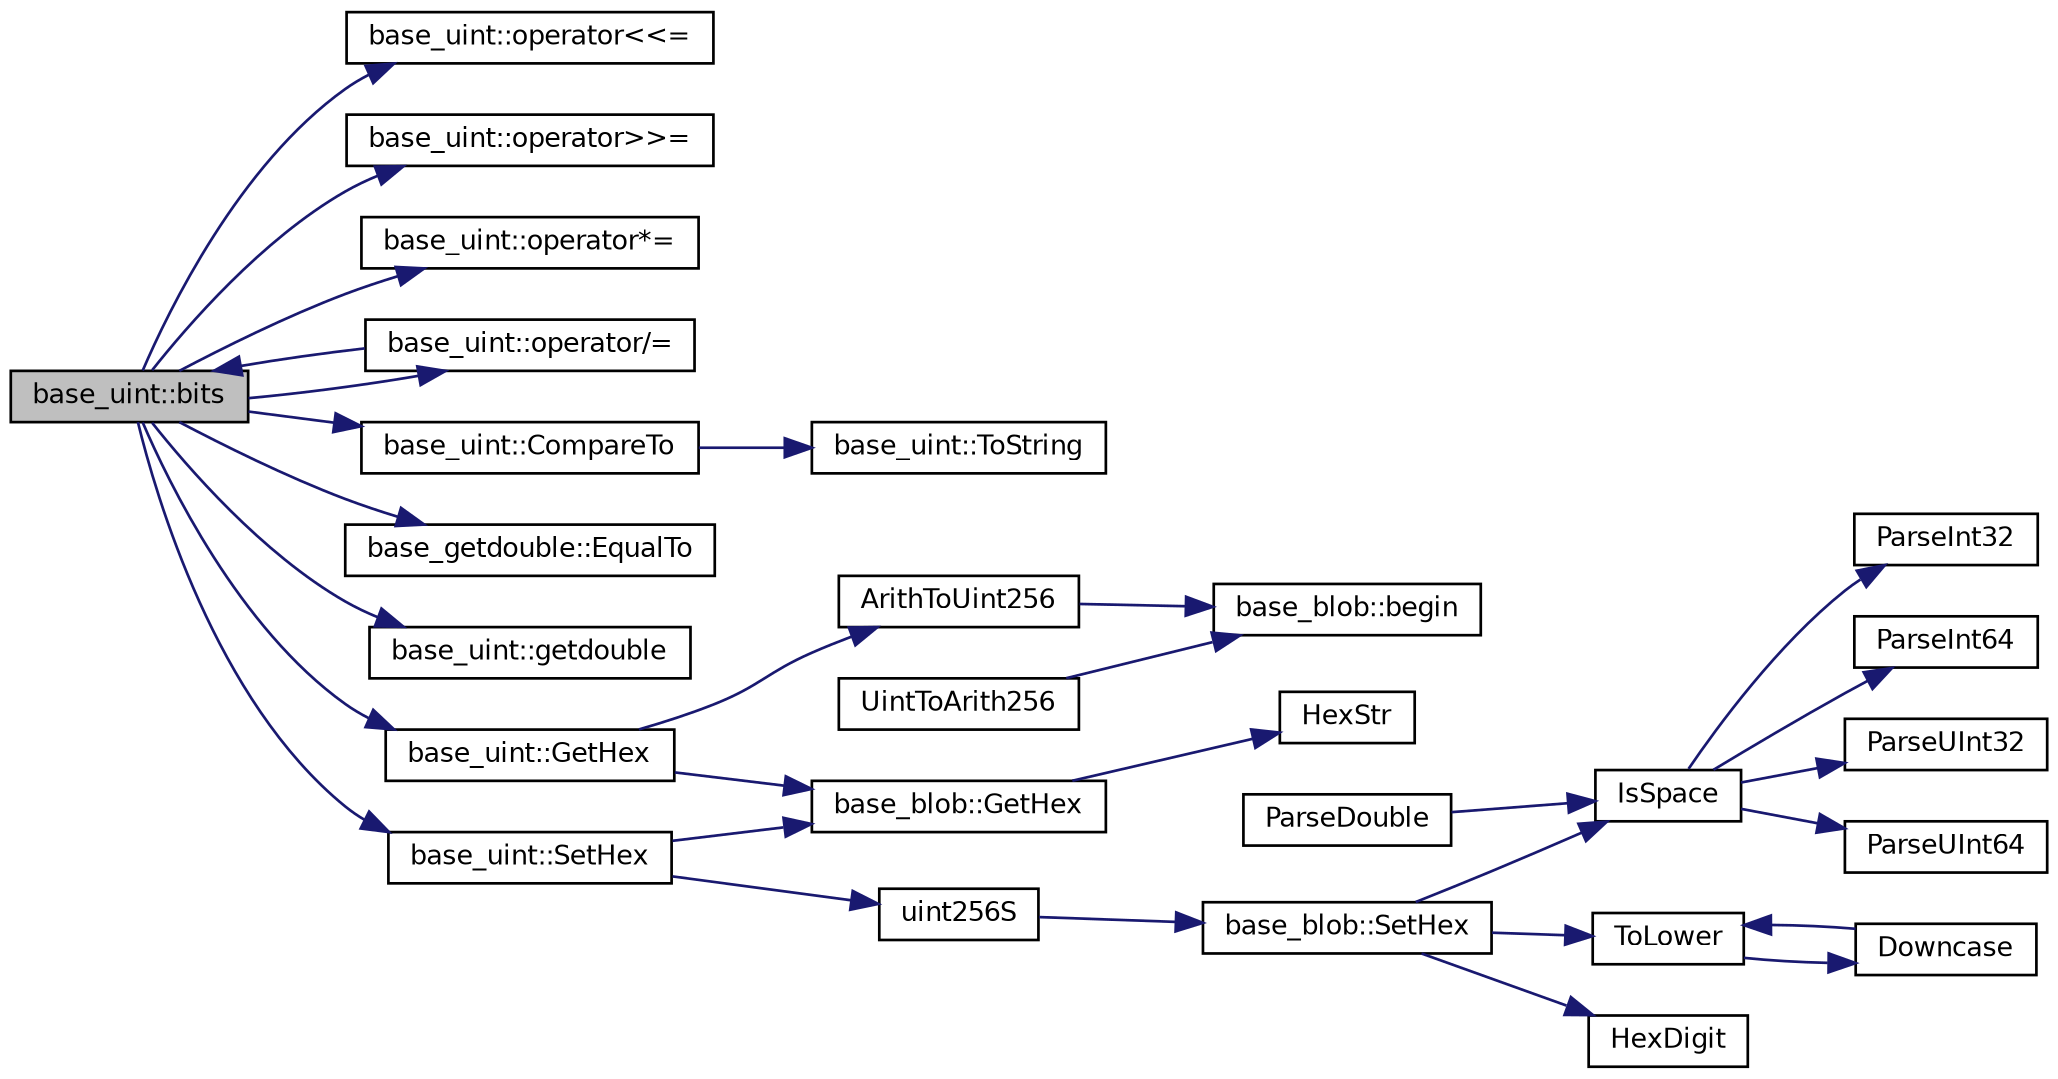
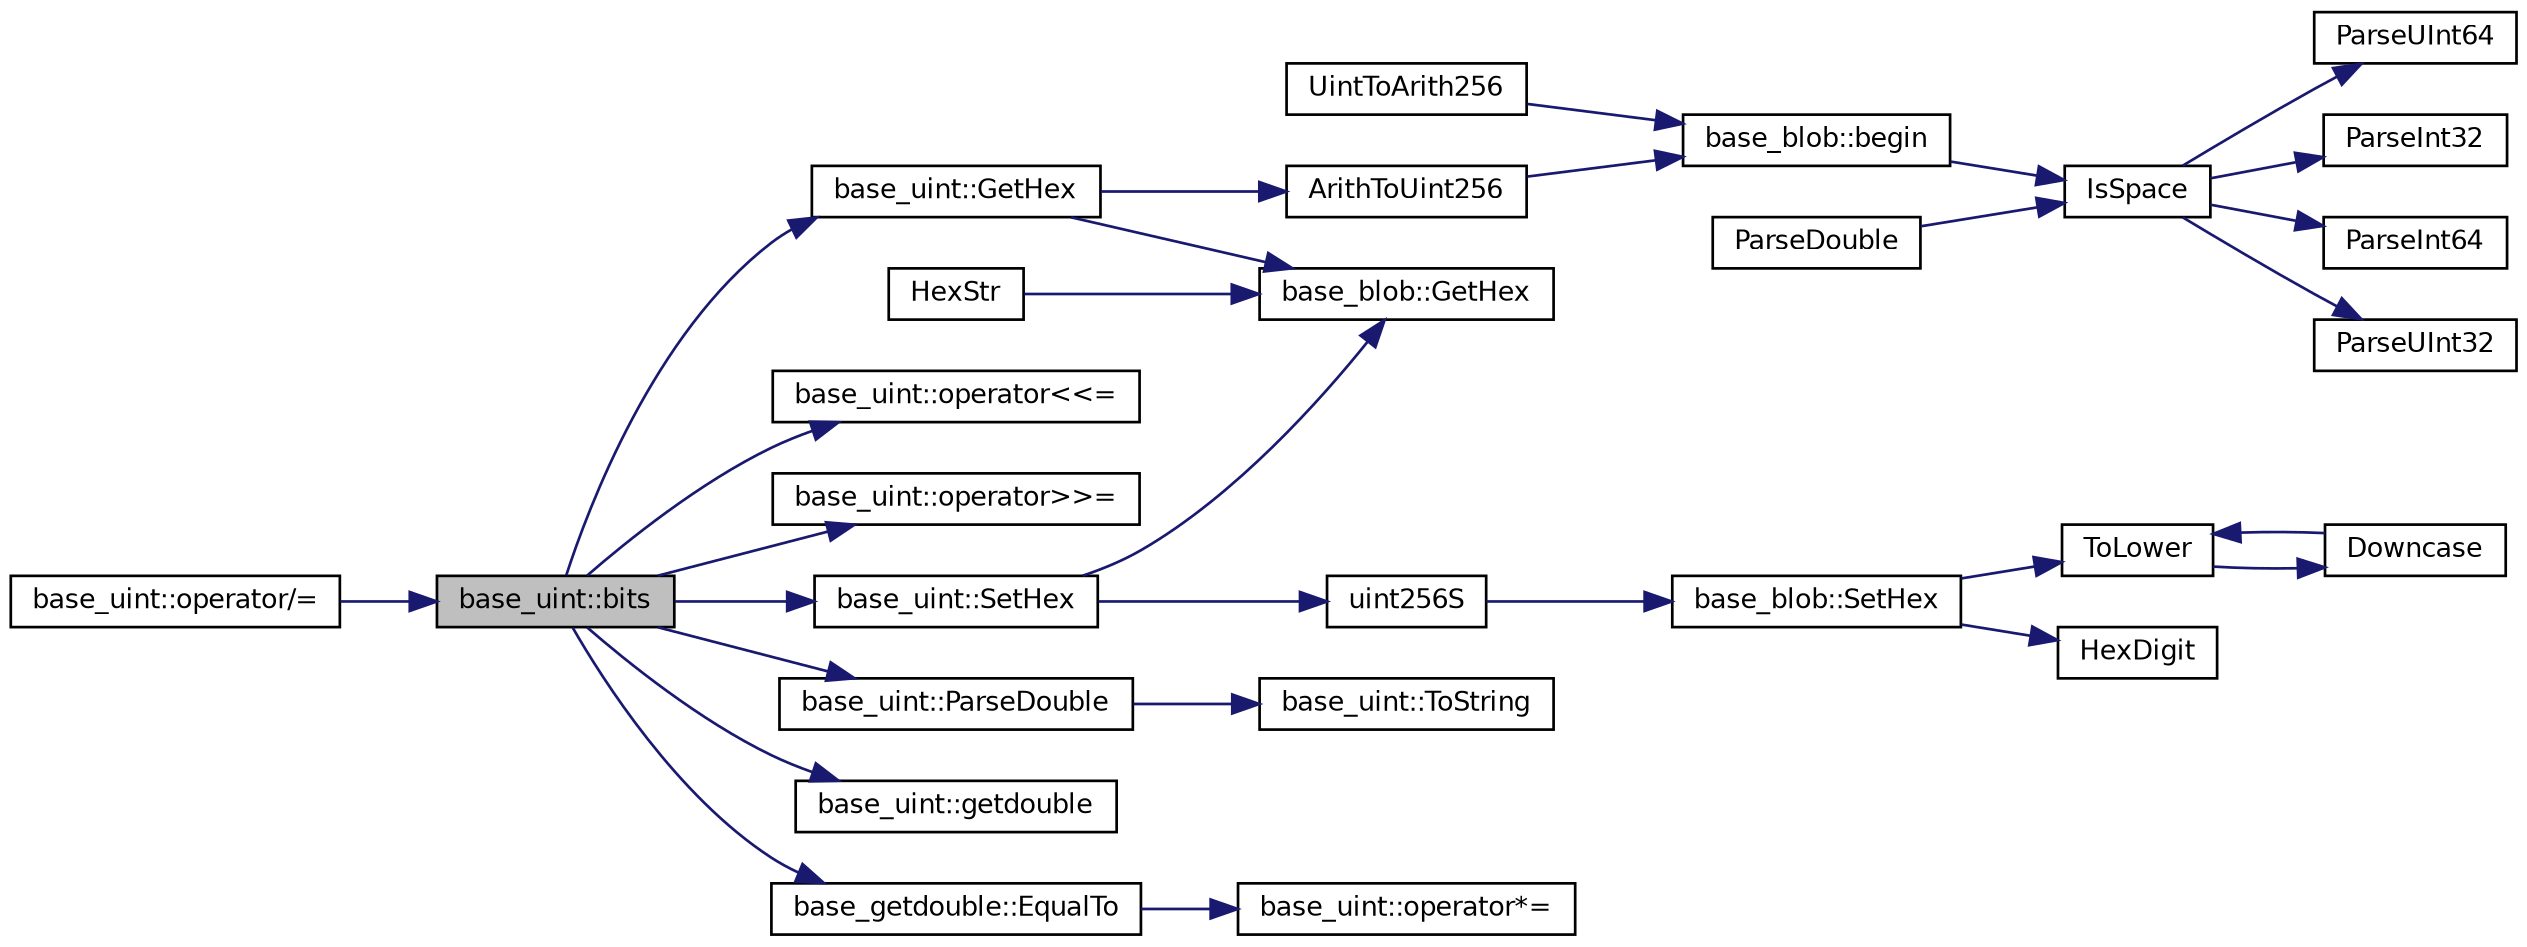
(287, 318) -> (1176, 909)
(334, 389) -> none
(530, 448) -> (956, 704)
(1163, 760) -> (1128, 294)
(1499, 868) -> (1994, 169)
